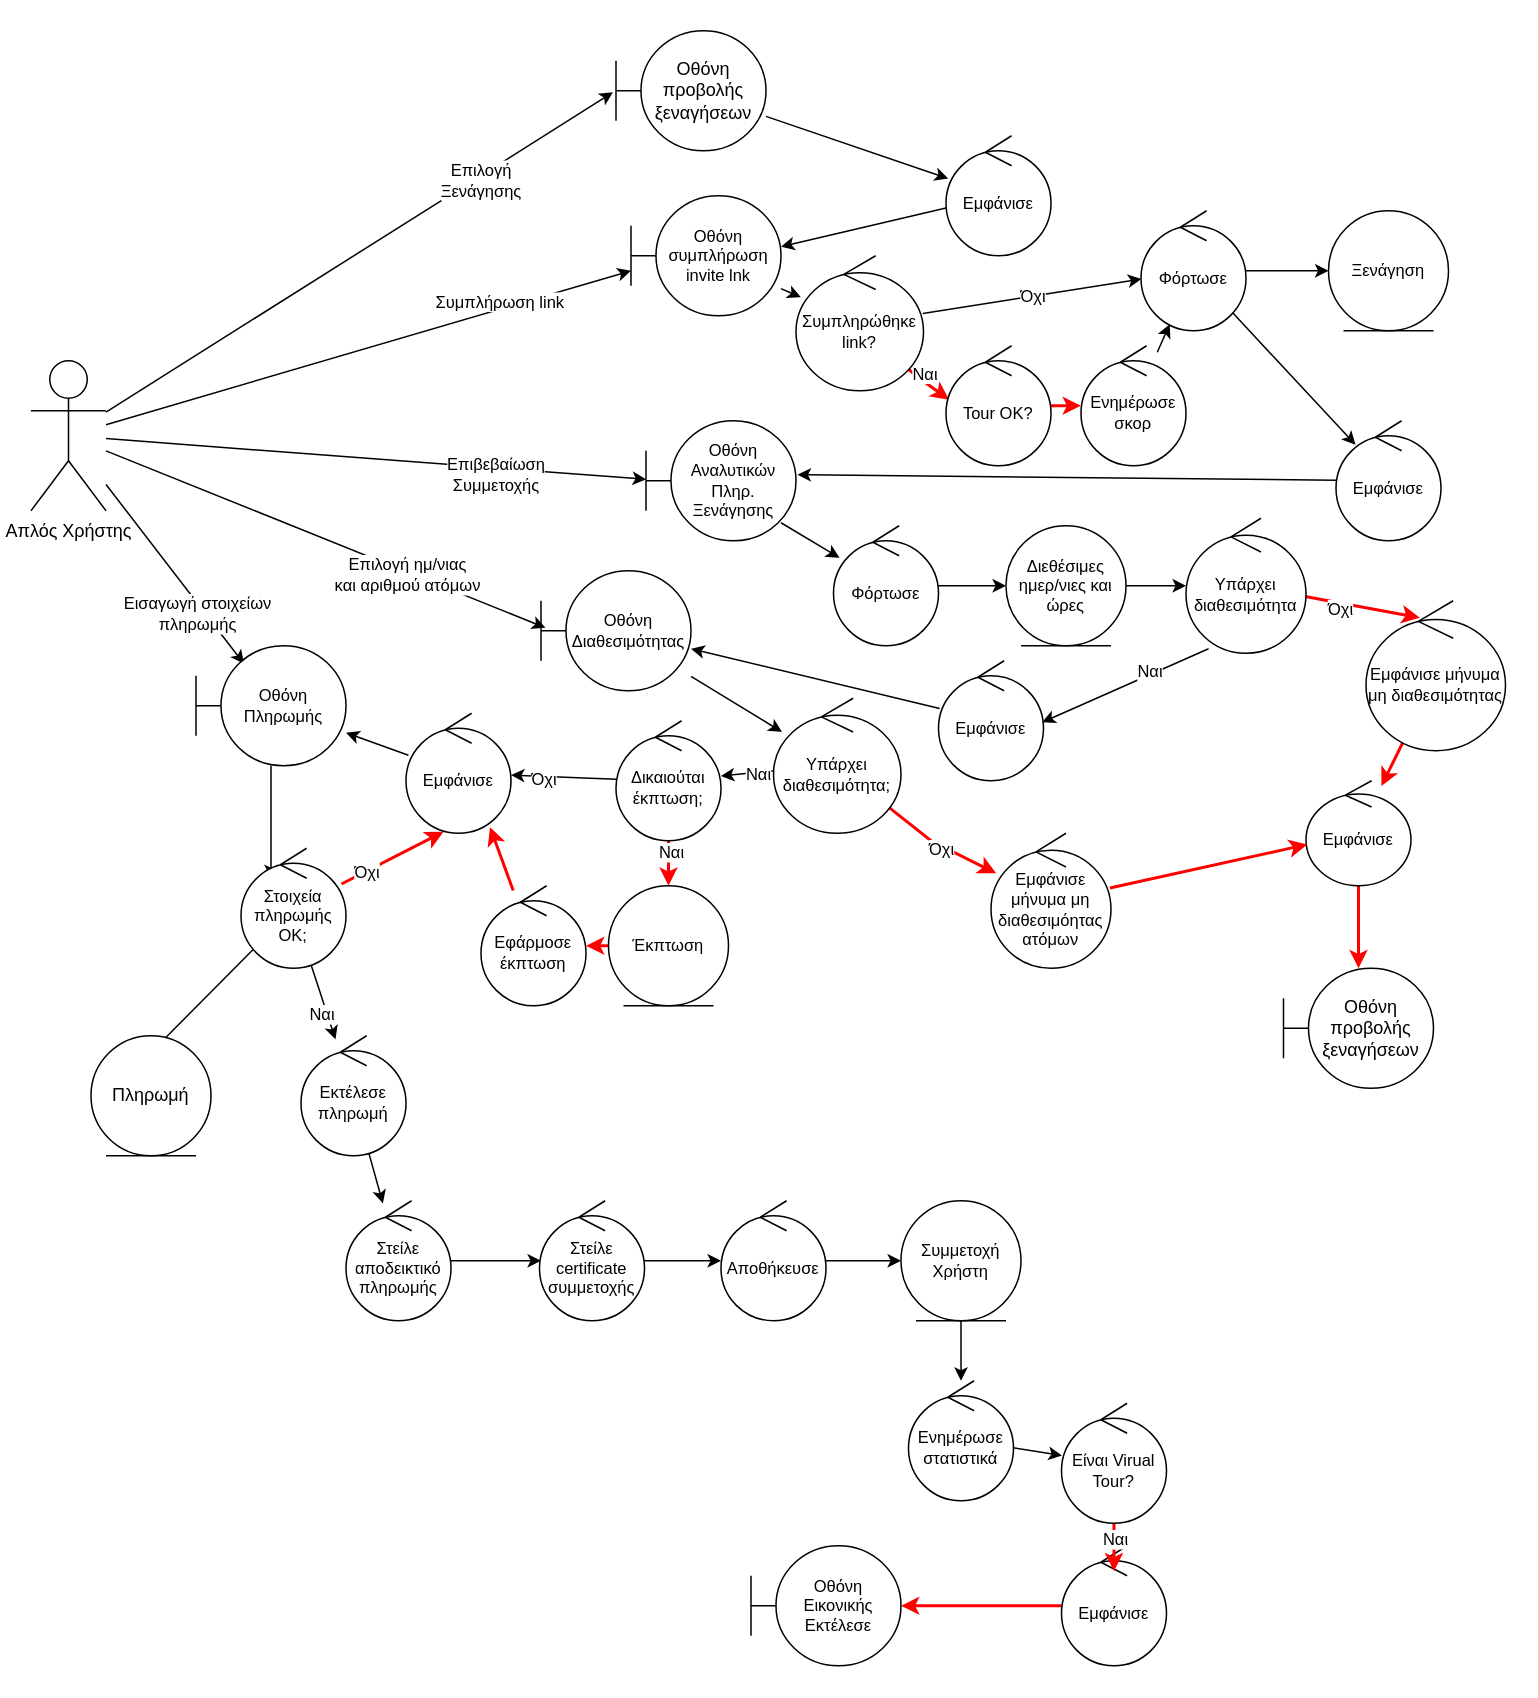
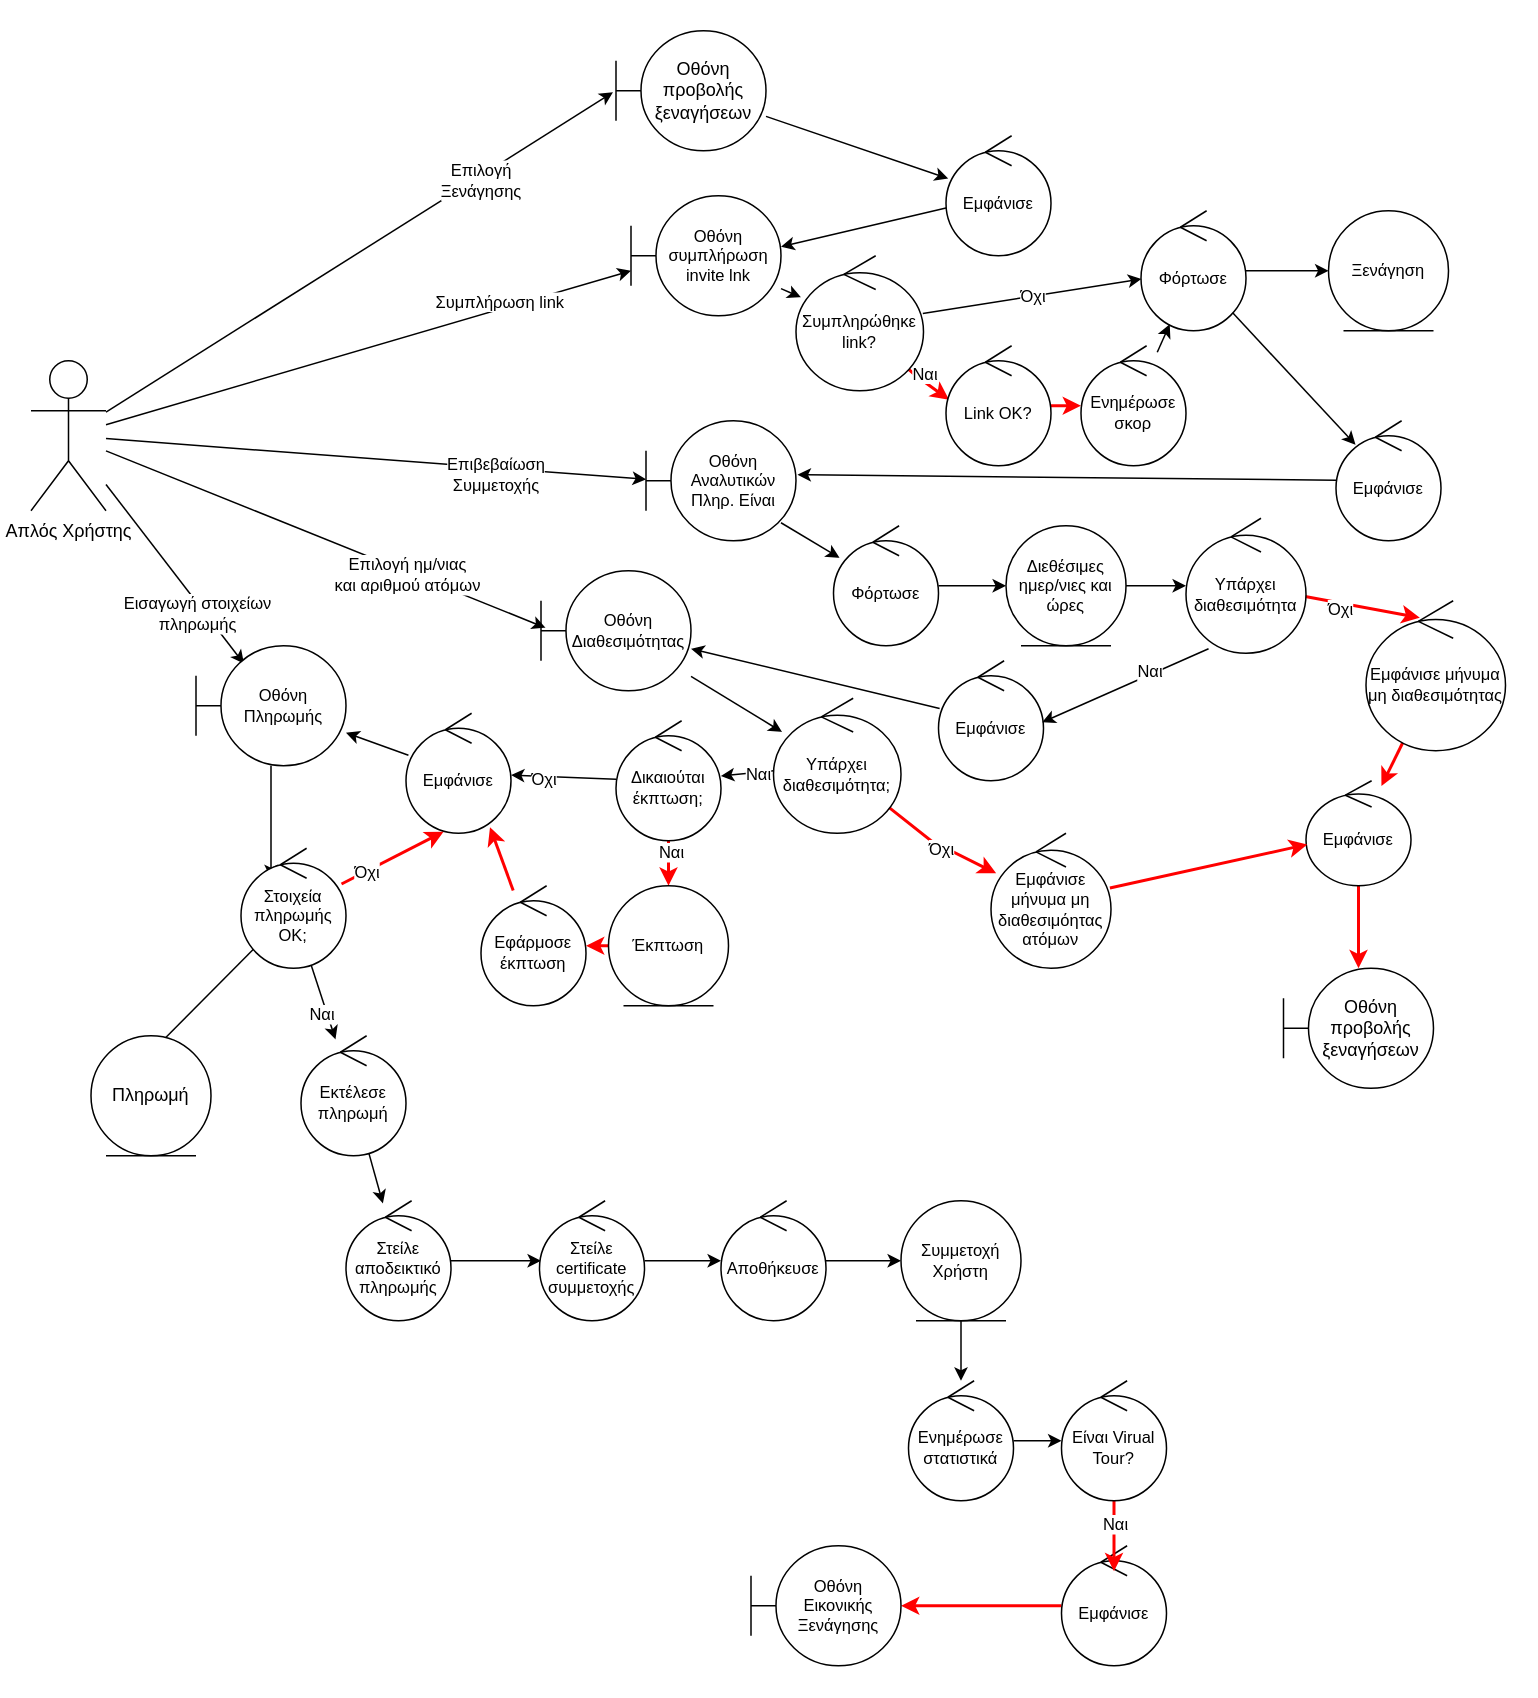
(998, 413) -> (998, 413)
(734, 481) -> (734, 481)
(1114, 1463) -> (1114, 1441)
(839, 1606) -> (839, 1606)
